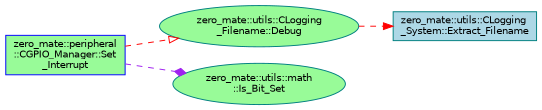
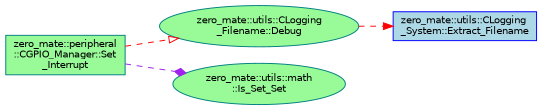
(465, 26) -> (465, 26)
(65, 55) -> (65, 55)
(259, 84) -> (259, 84)
